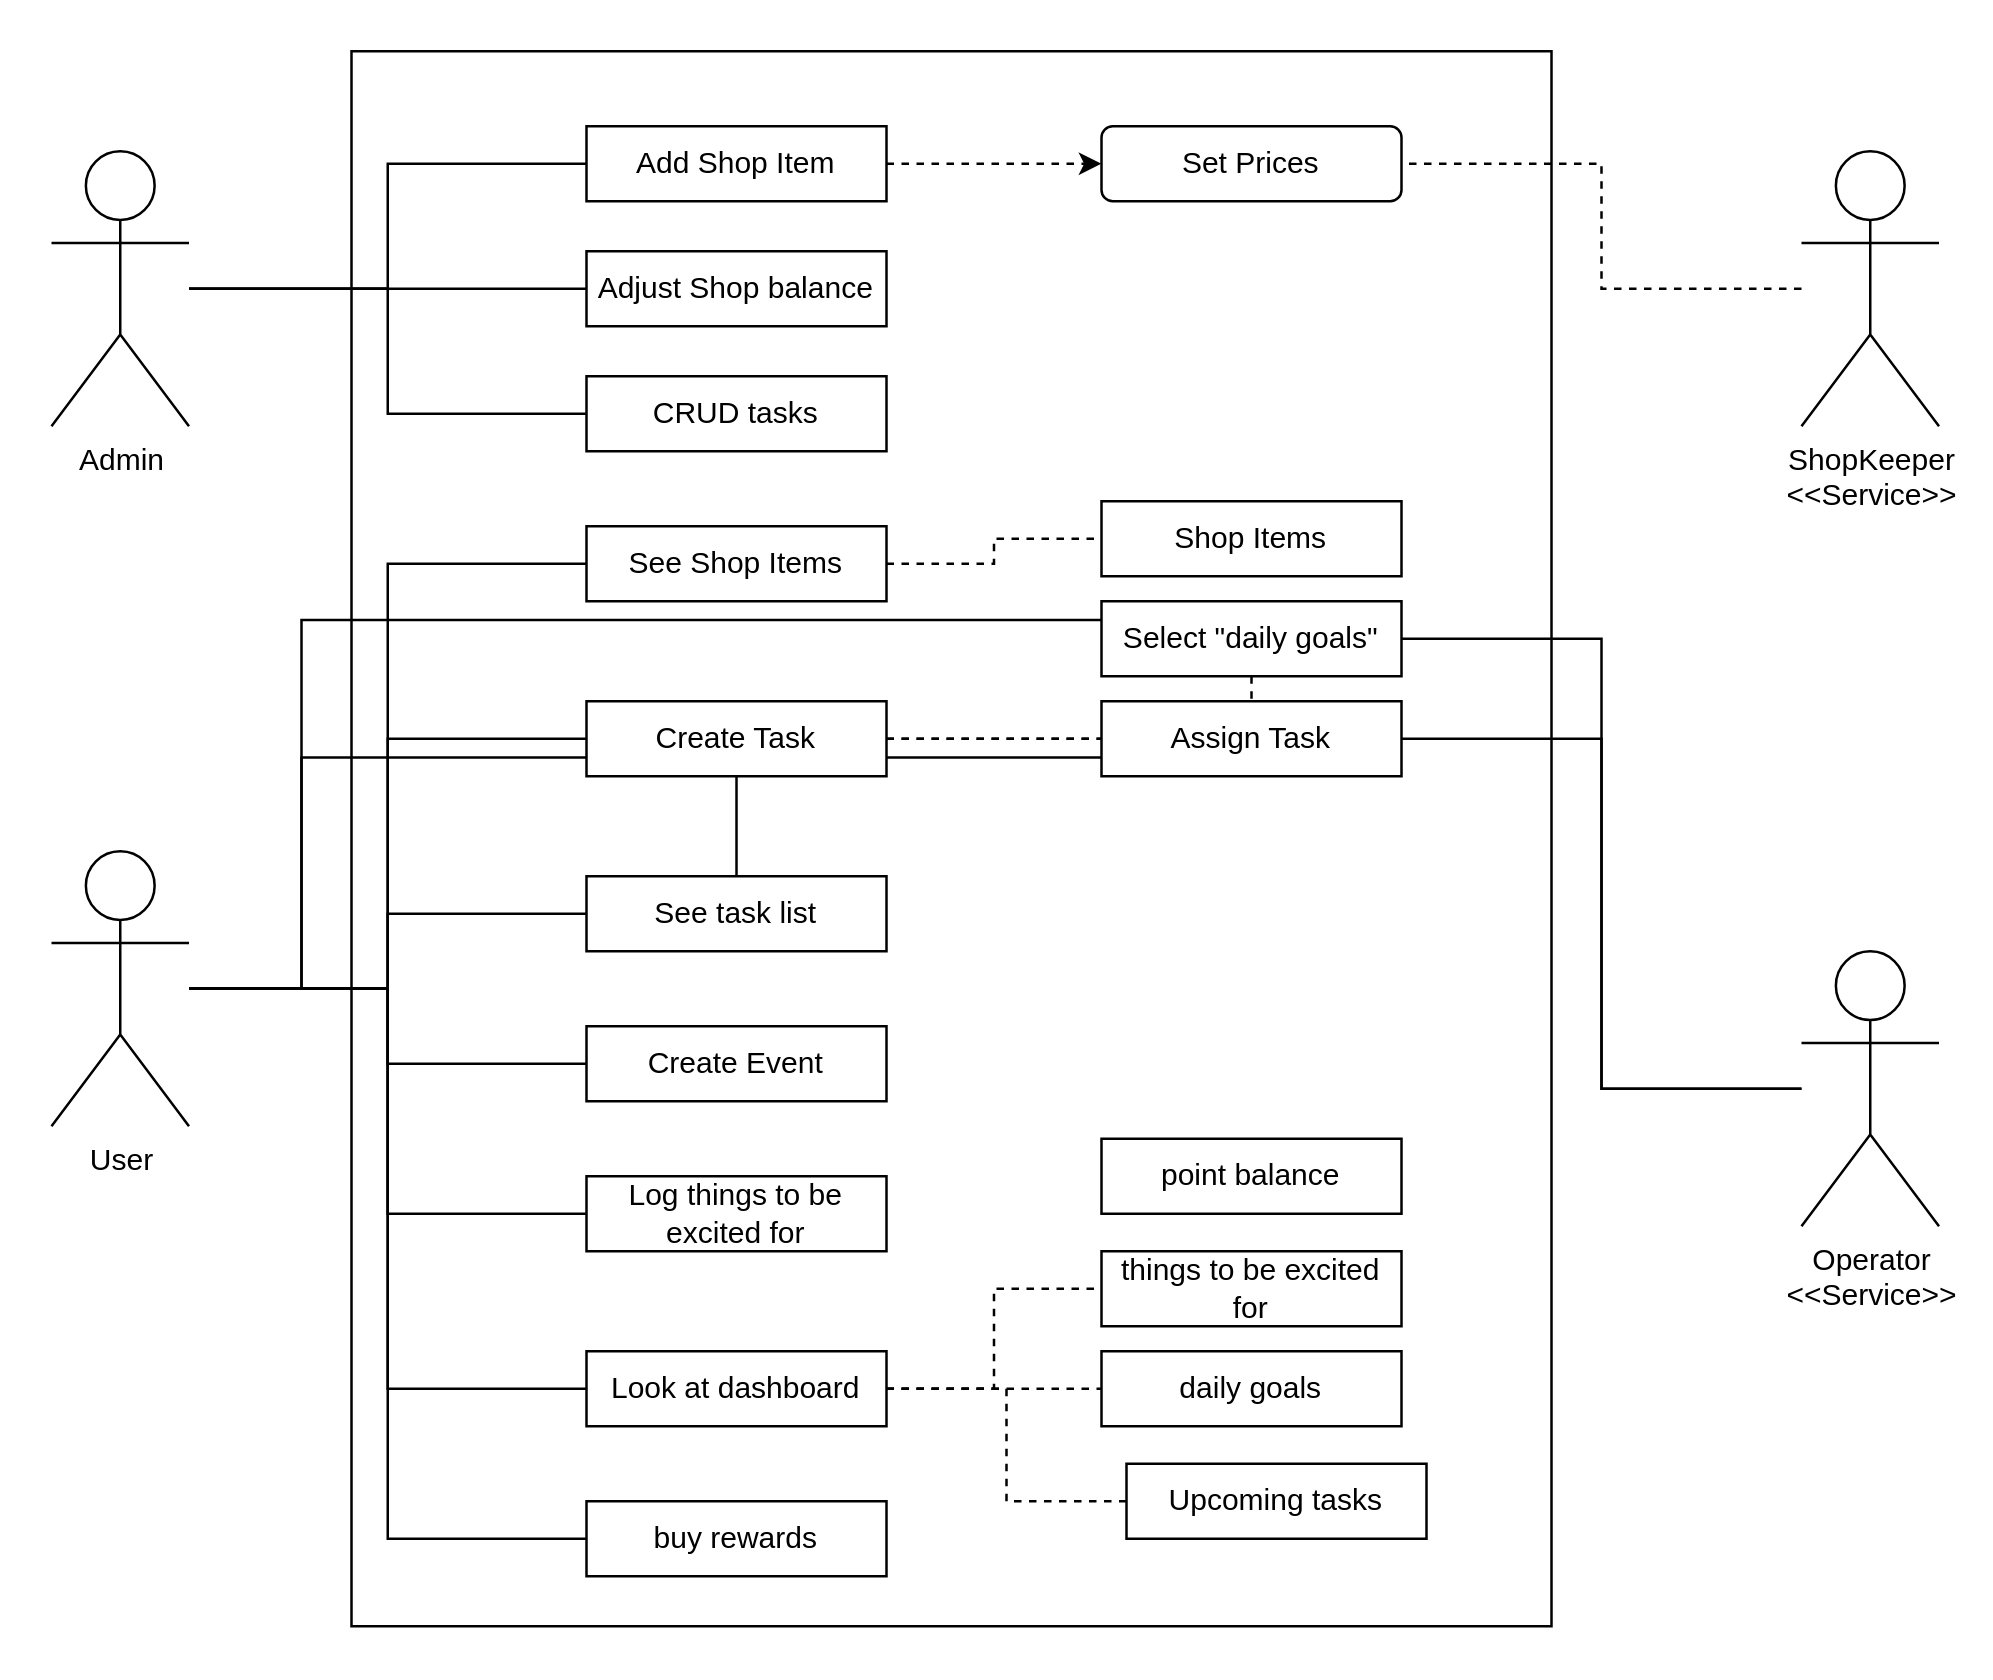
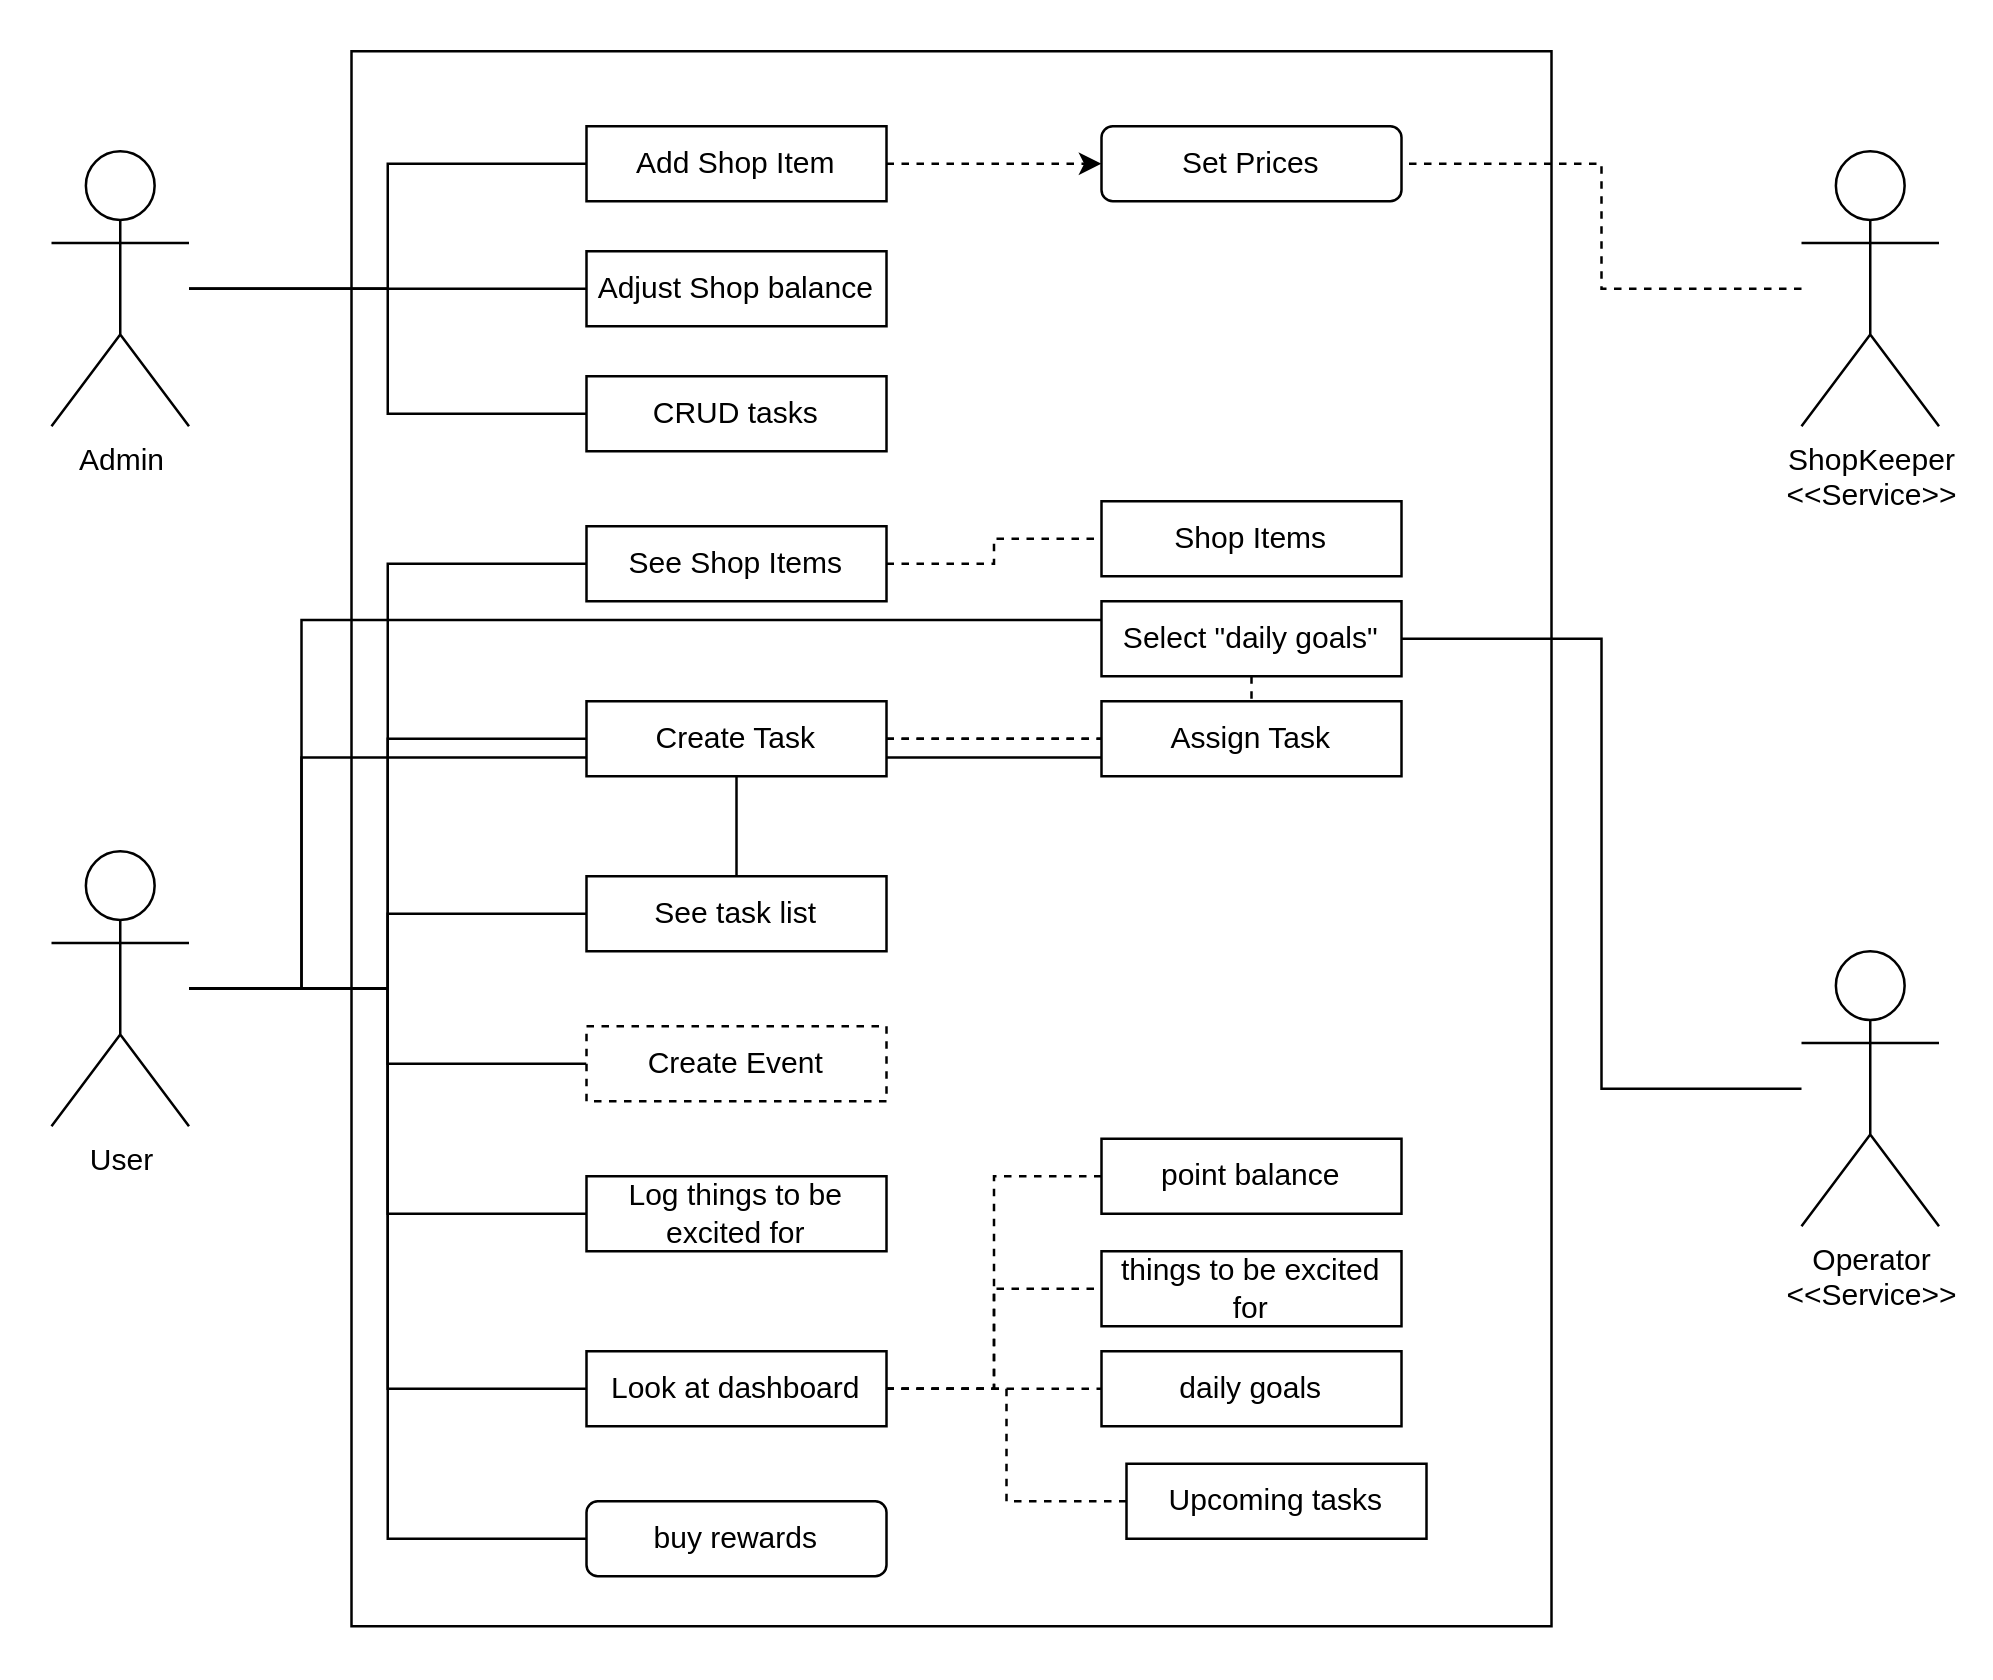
(1499, 739) -> none
(736, 1064) -> (736, 1064)
none -> (994, 1176)
(736, 1539) -> (736, 1539)
